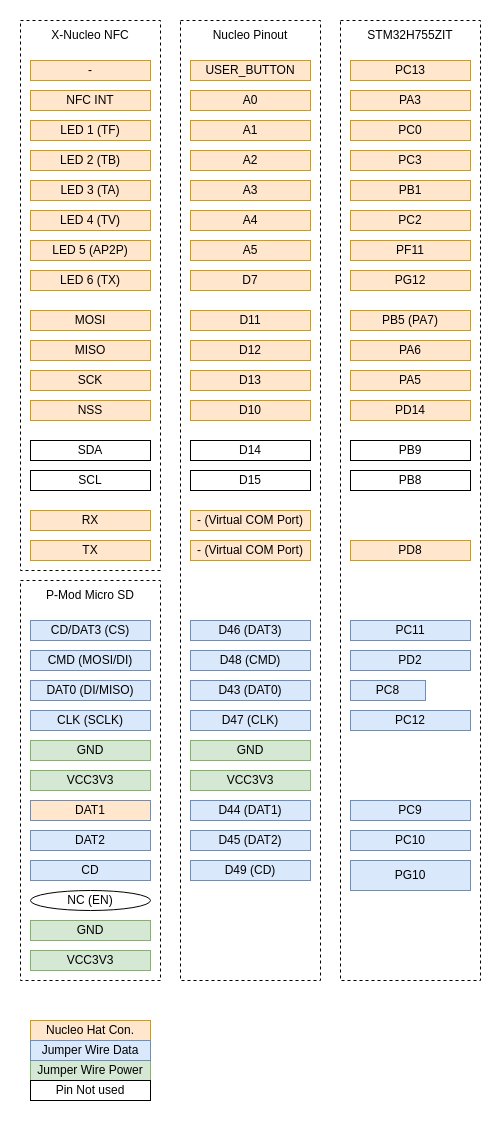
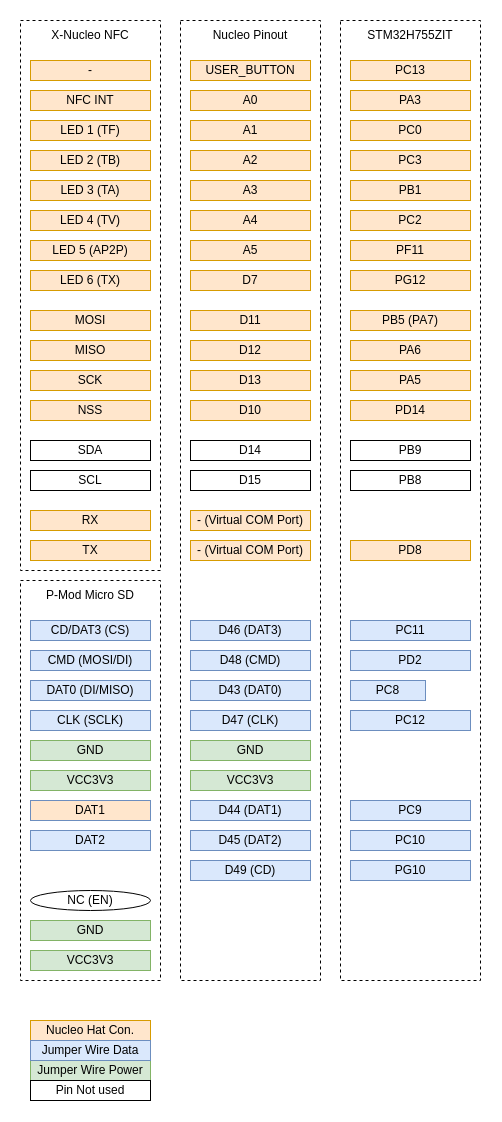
(91, 871) -> none
(411, 876) -> (411, 871)
